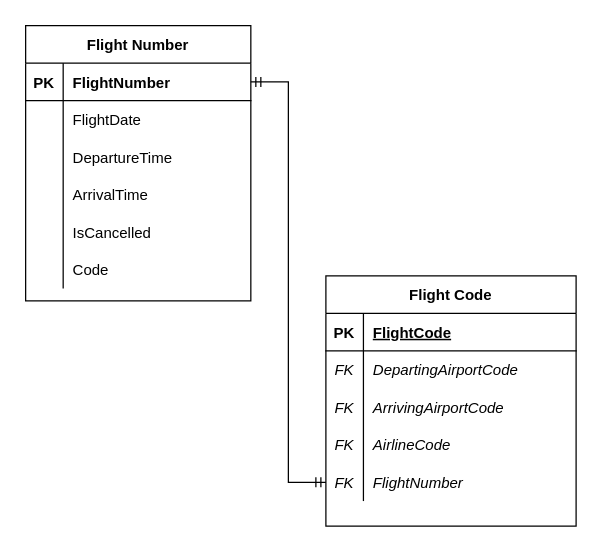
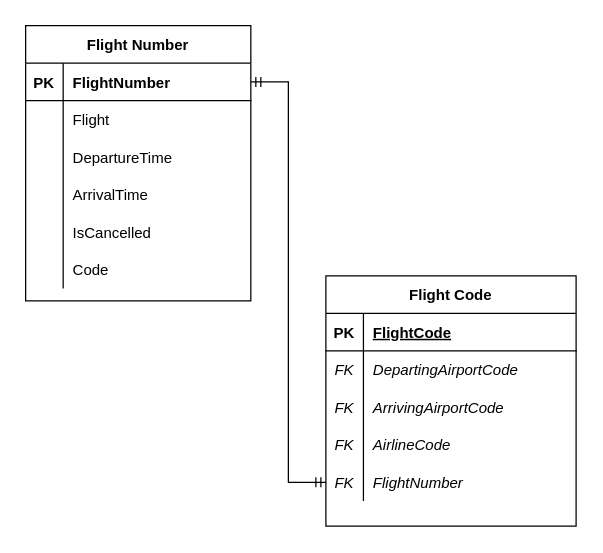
(111, 120) -> (94, 120)
